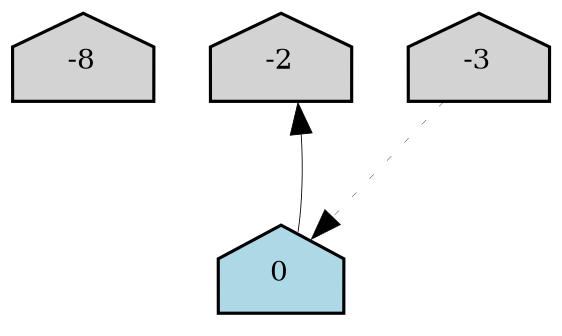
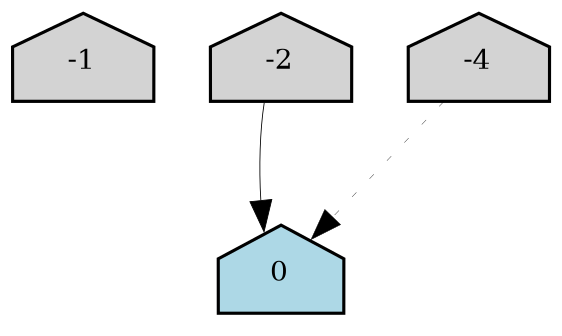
(83, 62) -> (83, 62)
(479, 62) -> (479, 62)
(302, 183) -> (260, 151)
